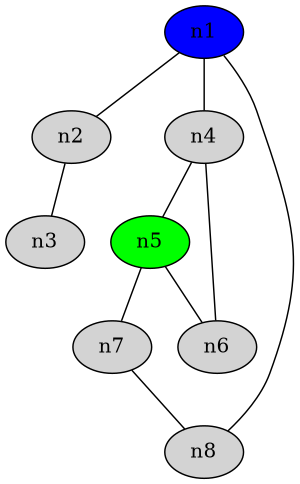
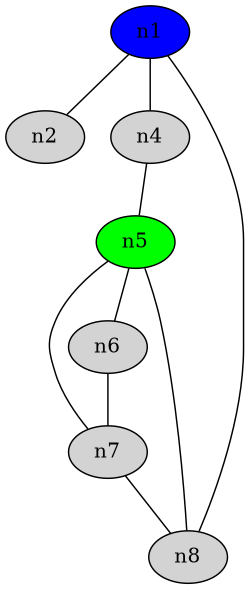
(45, 242) -> none
(211, 242) -> (108, 400)
none -> (174, 398)
